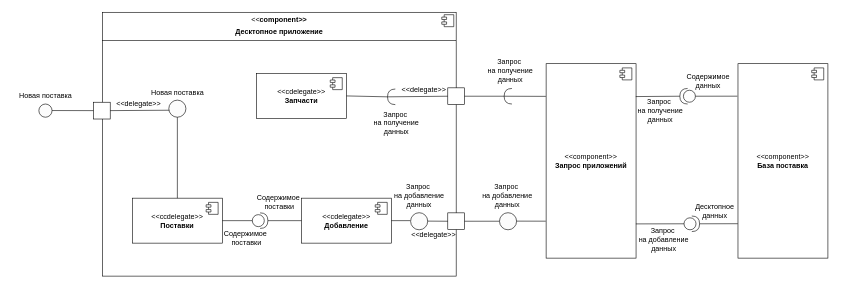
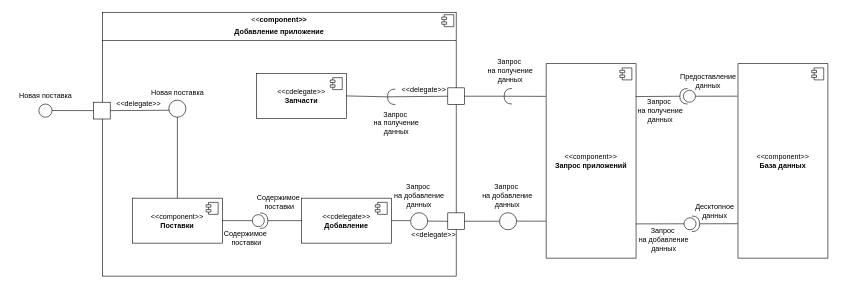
(144, 12) -> (144, 12)
(709, 81) -> (709, 81)
(783, 161) -> (783, 161)
(177, 221) -> (177, 221)
